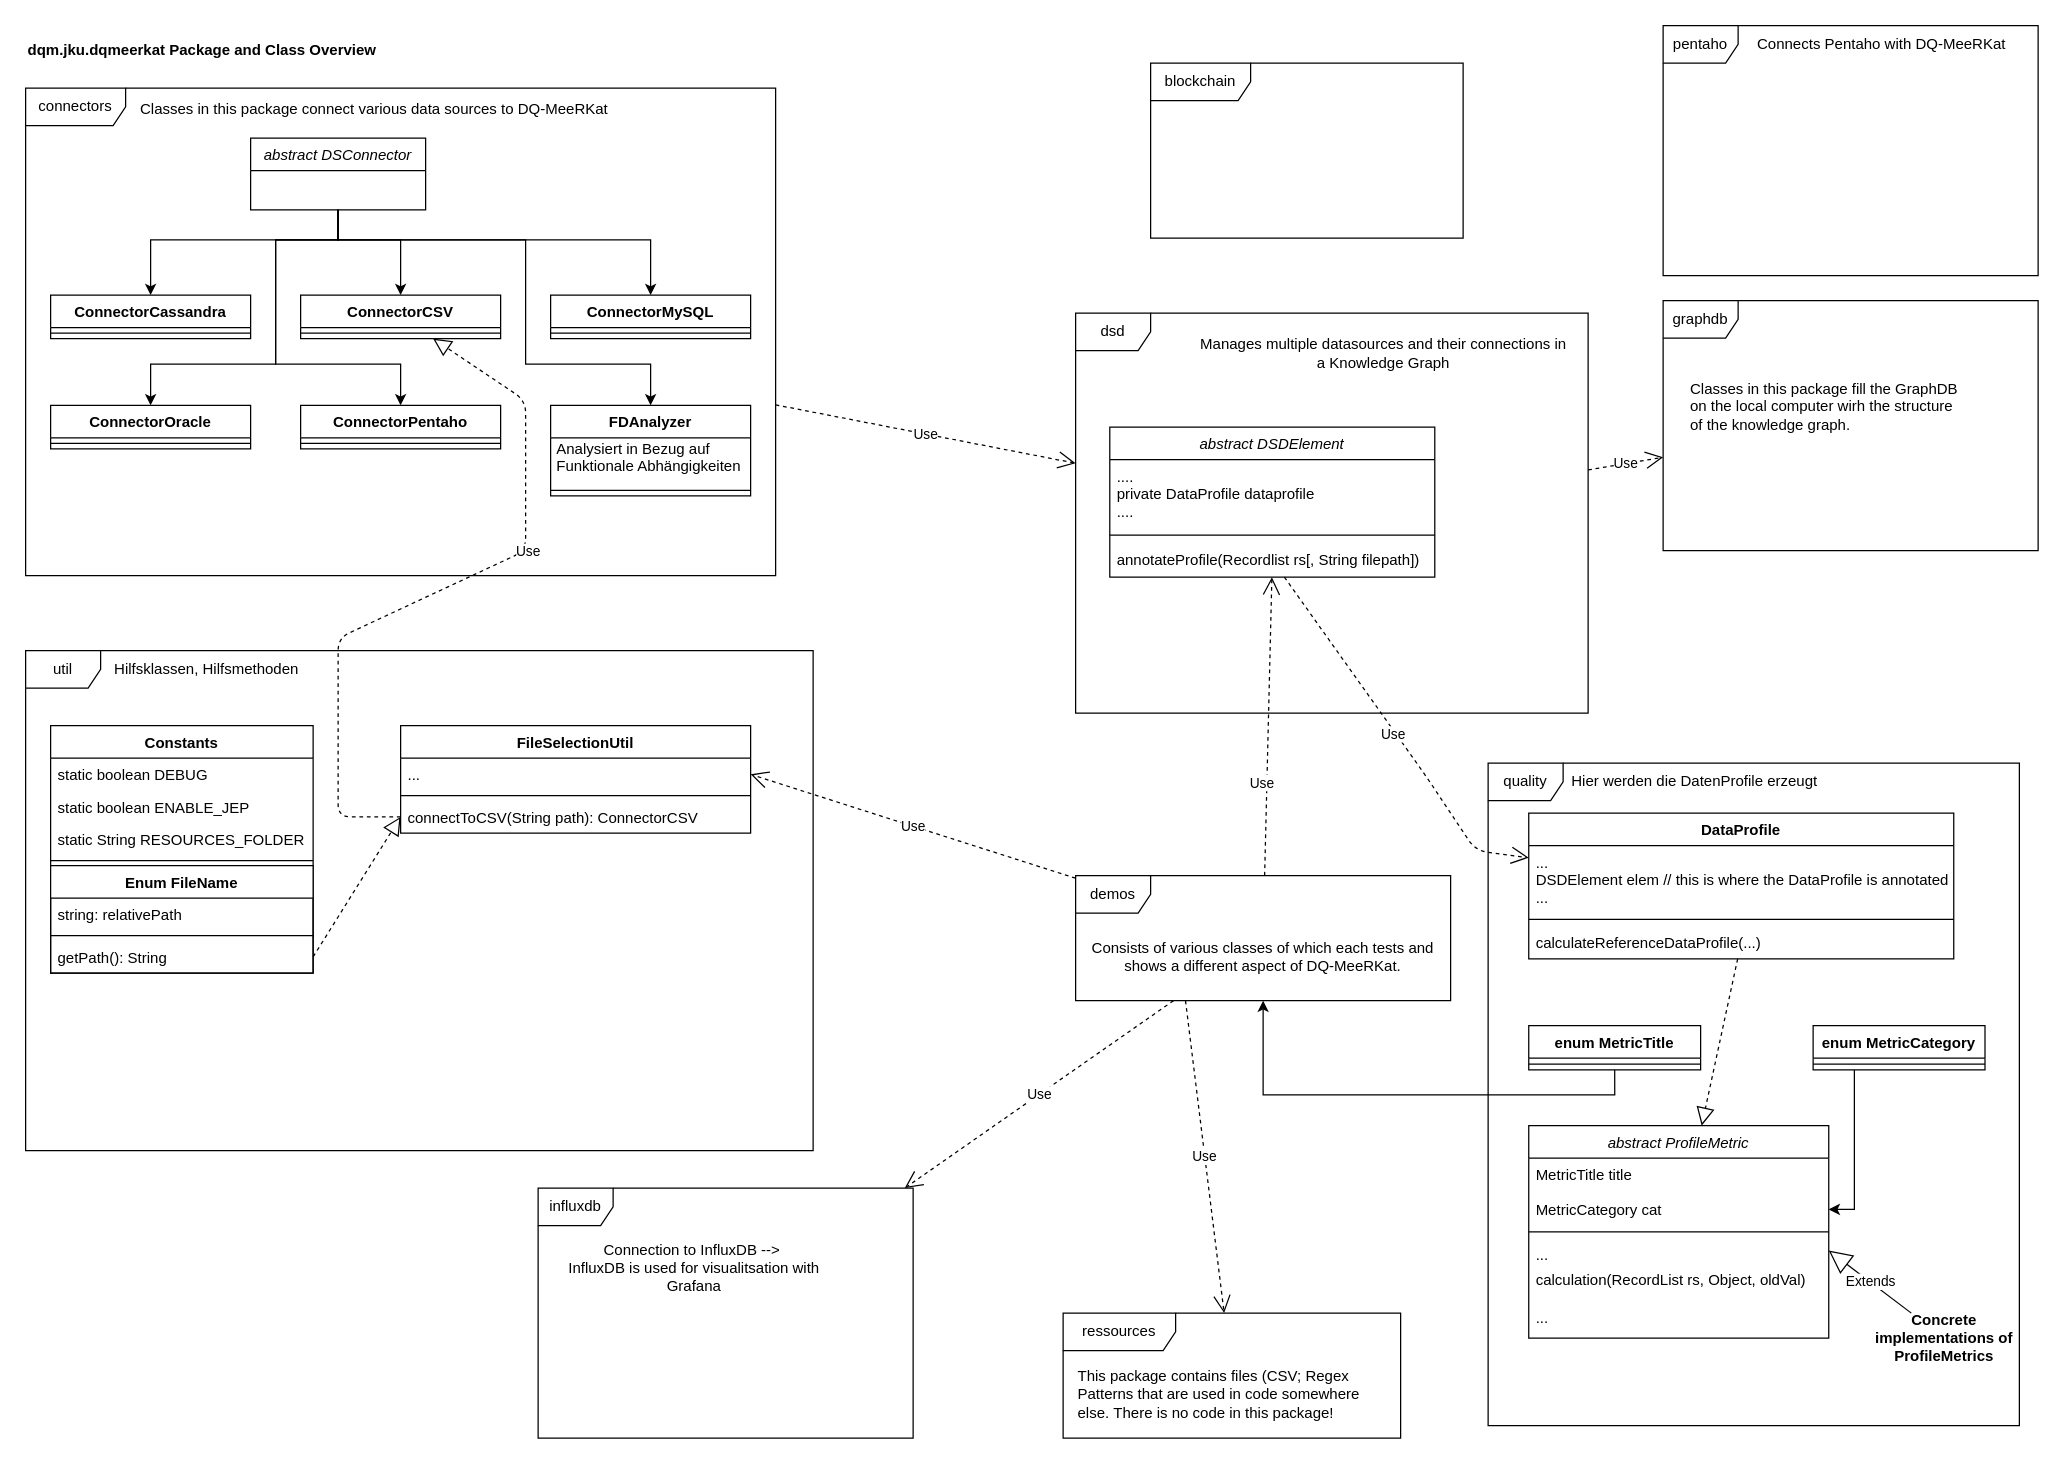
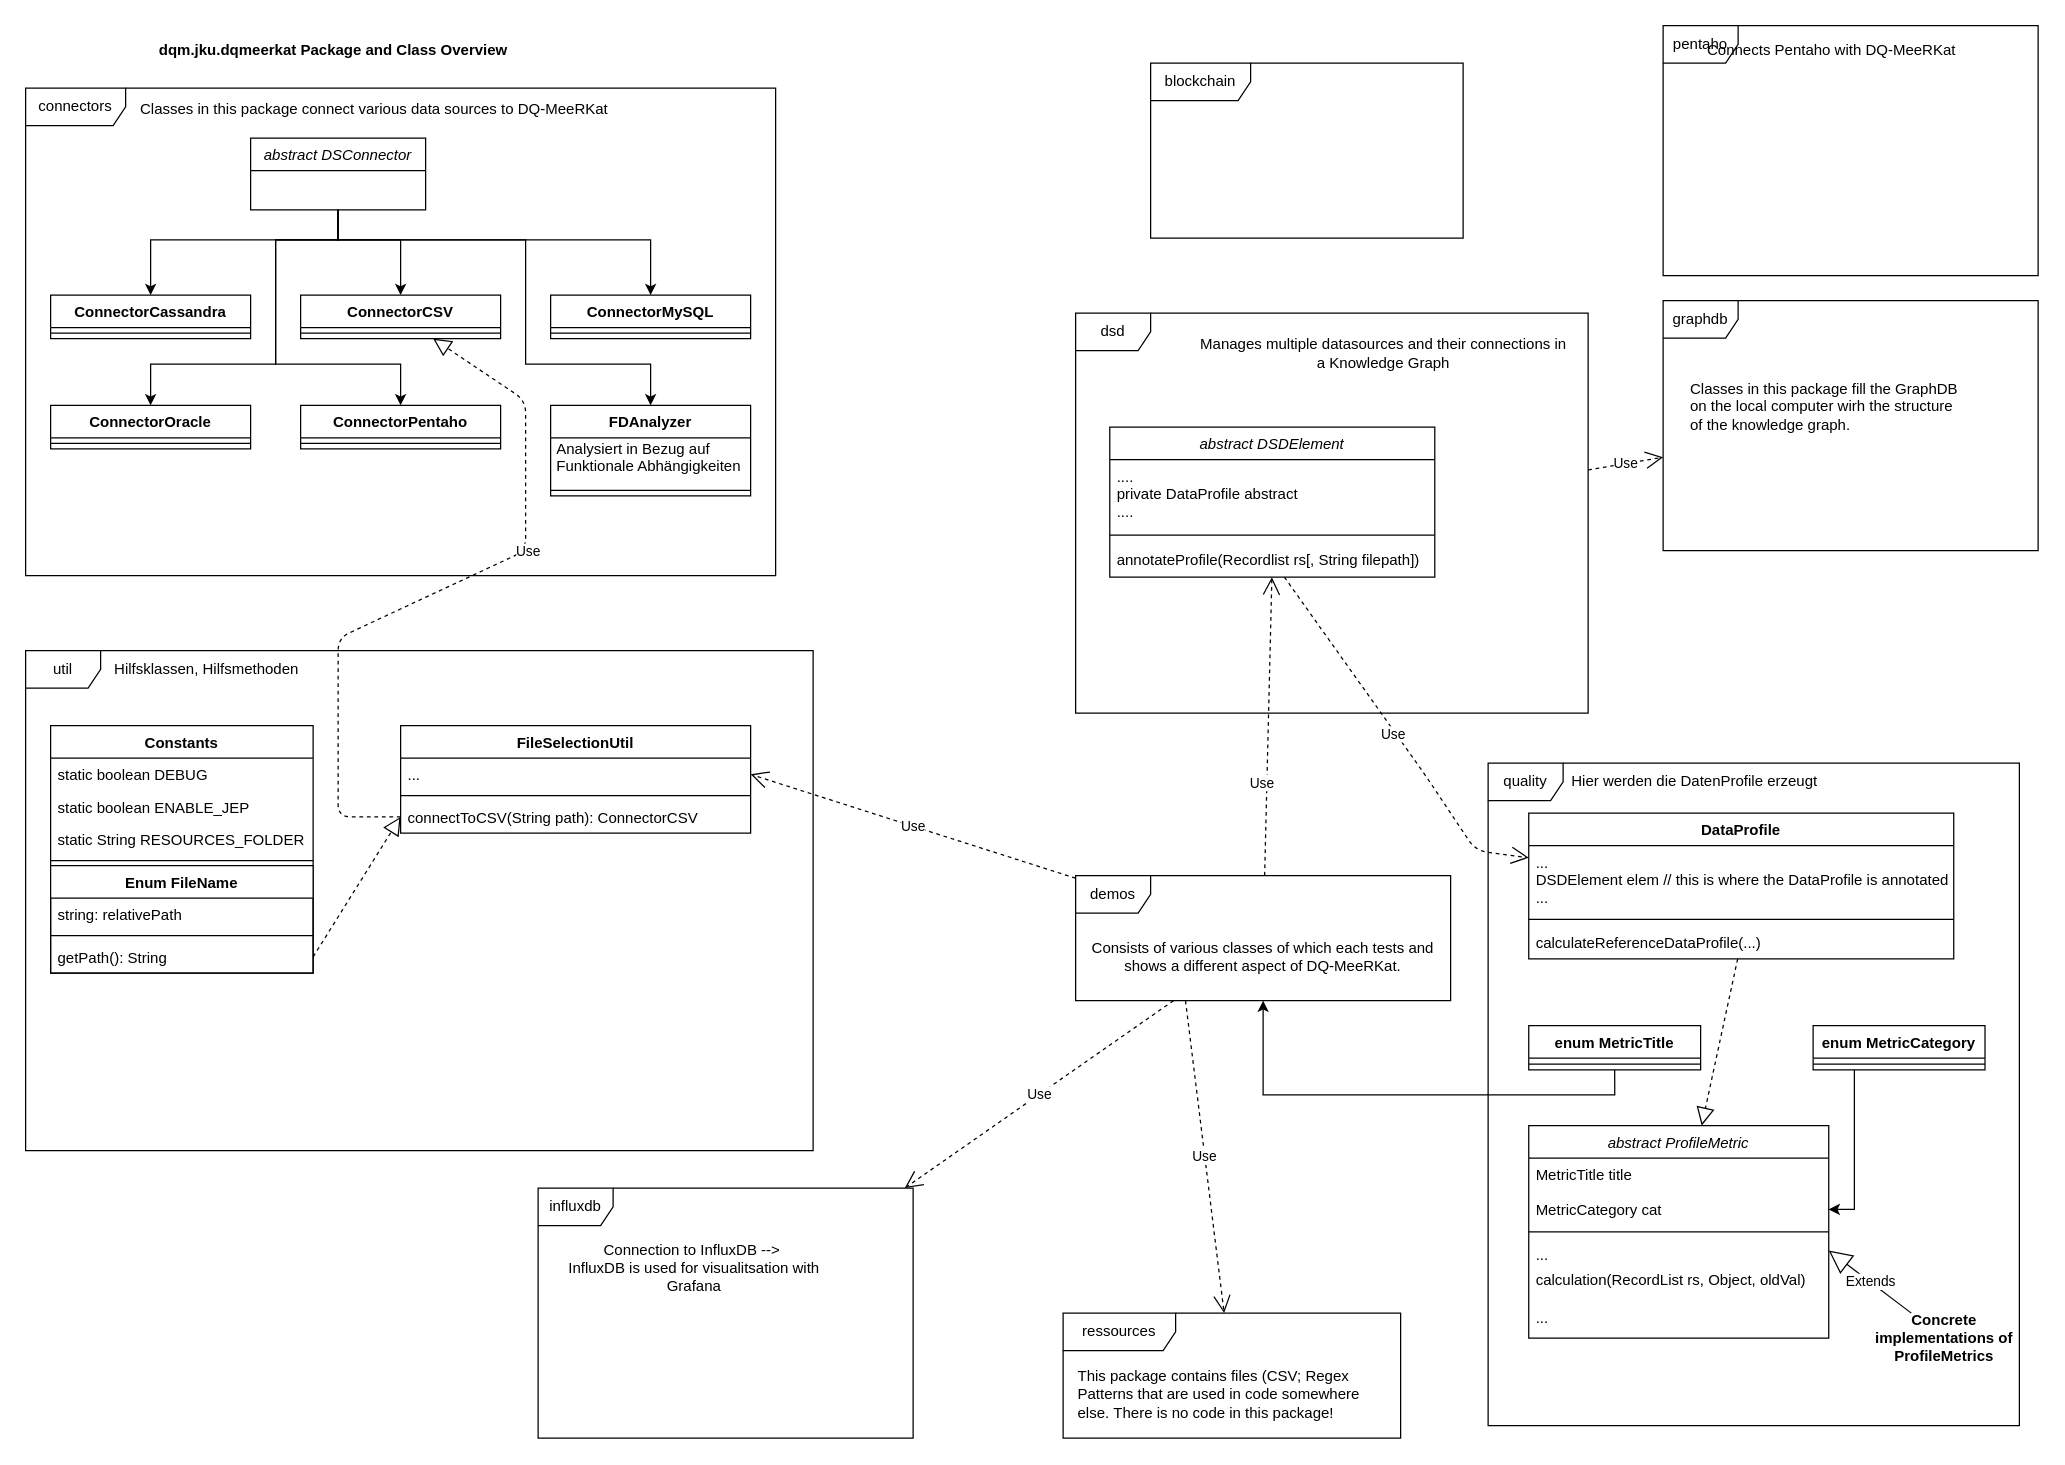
(1882, 44) -> (1832, 51)
(219, 51) -> (351, 51)
(924, 434) -> none
(1126, 477) -> (1126, 477)
